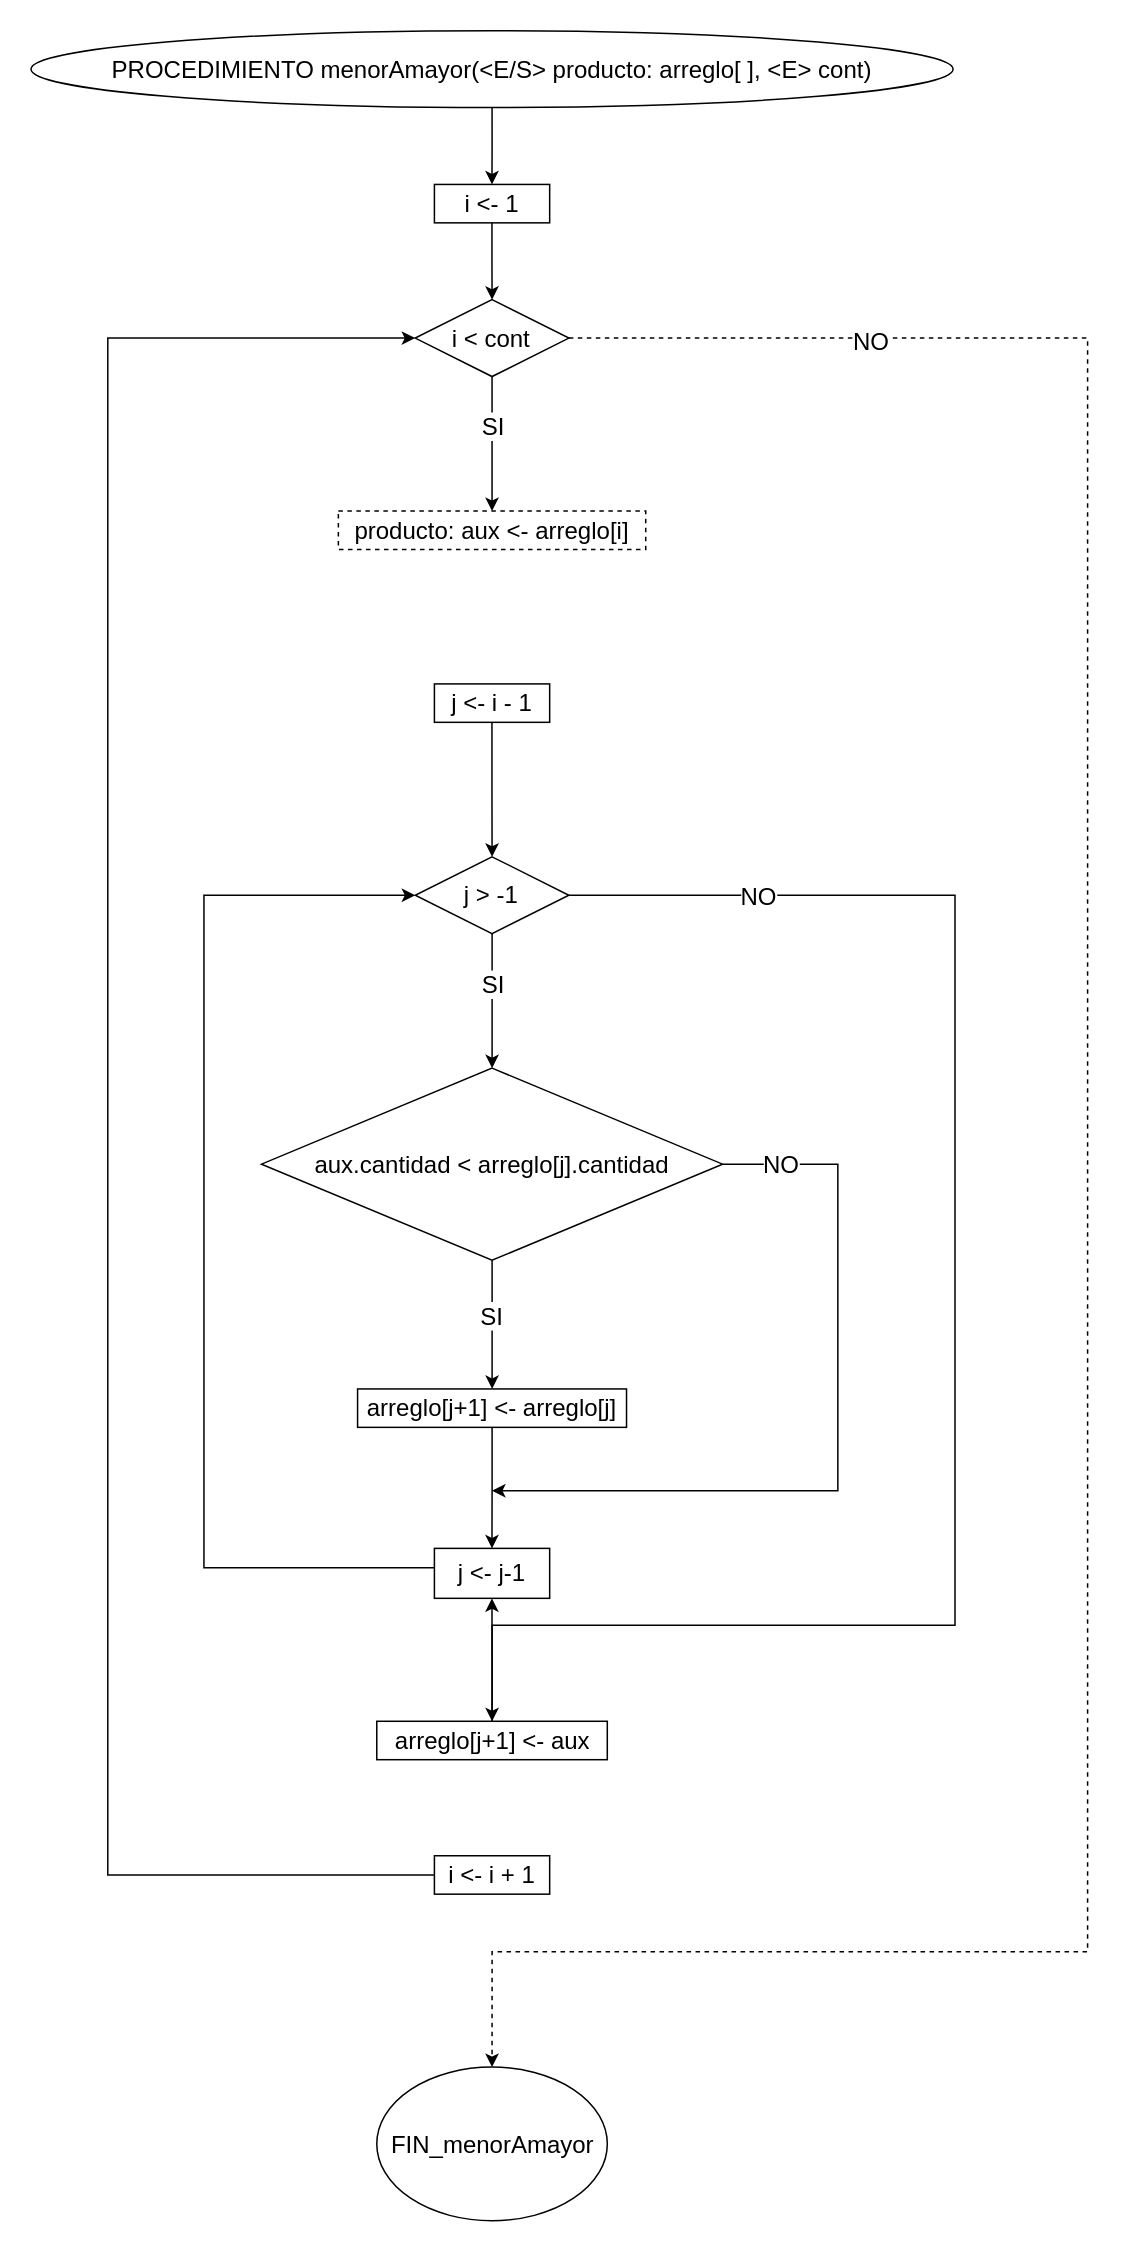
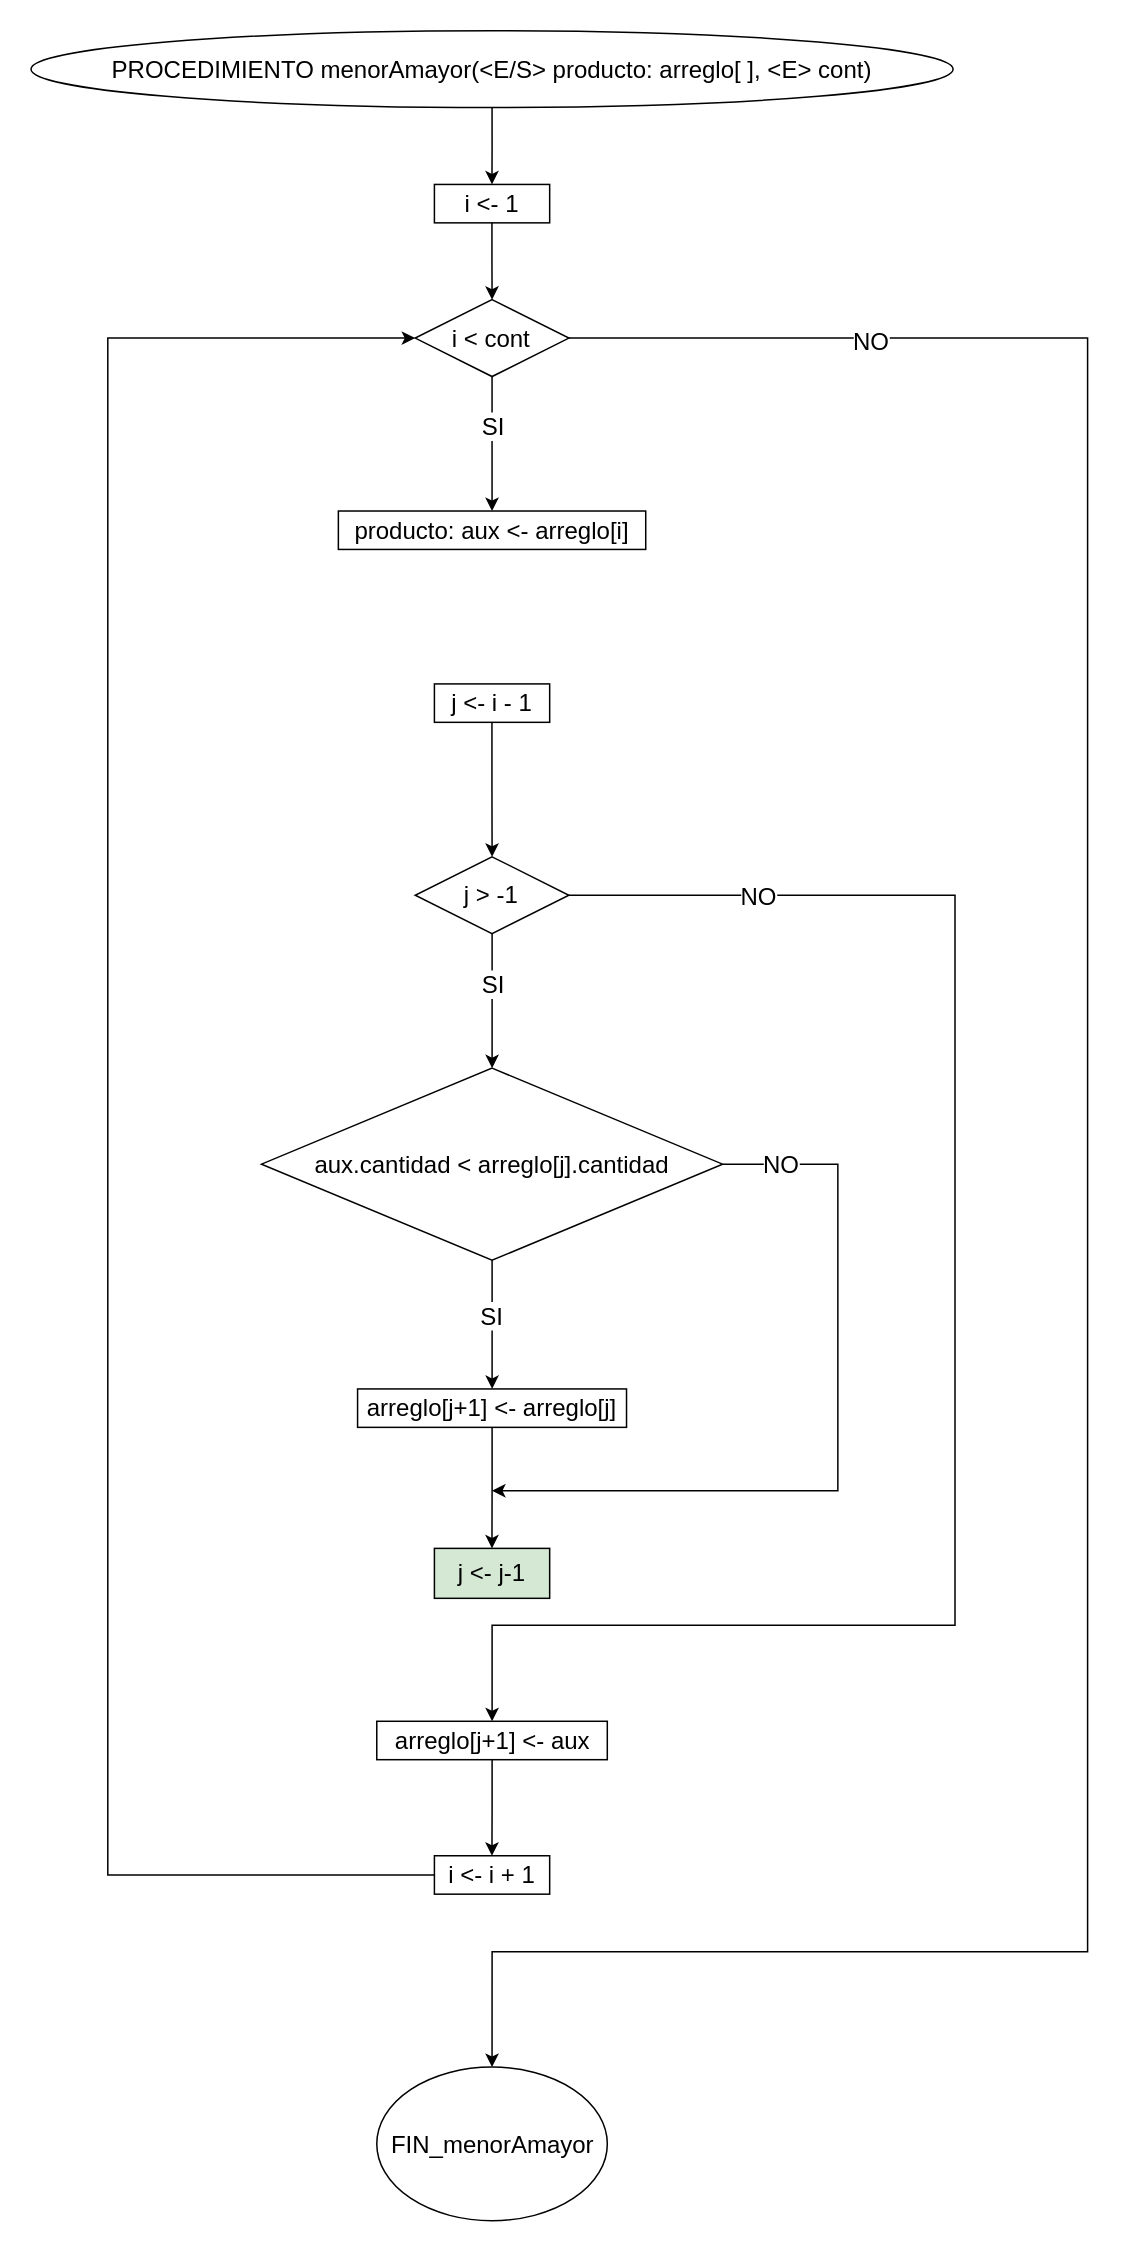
(492, 530) -> (492, 530)
(204, 1246) -> none
(1087, 1395) -> (1087, 1395)
(492, 1573) -> (492, 1573)
(492, 1615) -> (492, 1803)
